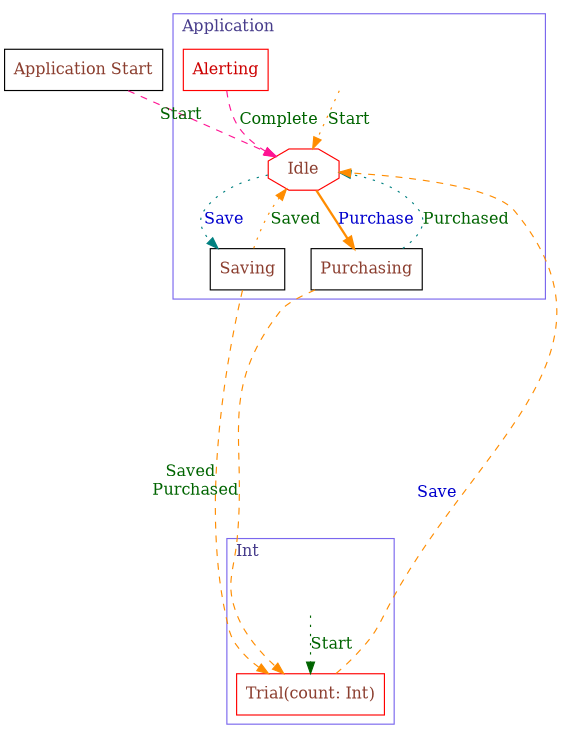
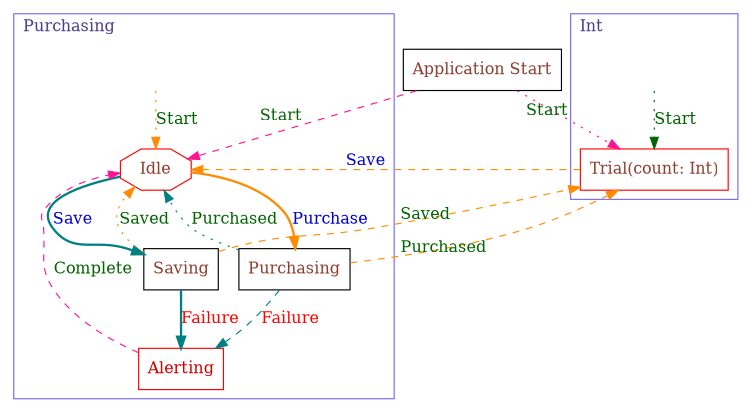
(229, 27) -> (69, 27)
none -> (563, 117)
(219, 196) -> (50, 222)
none -> (181, 313)
none -> (254, 318)
